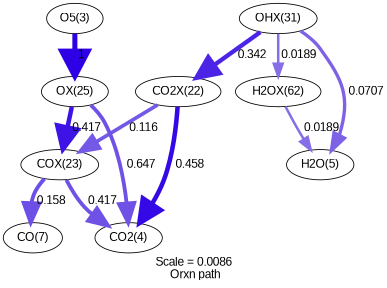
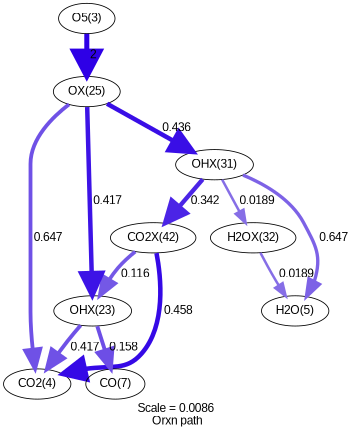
(80, 55) -> (92, 55)
(178, 92) -> (153, 238)
(278, 92) -> (253, 238)
(365, 92) -> (332, 238)
none -> (140, 122)
(60, 165) -> (93, 311)
